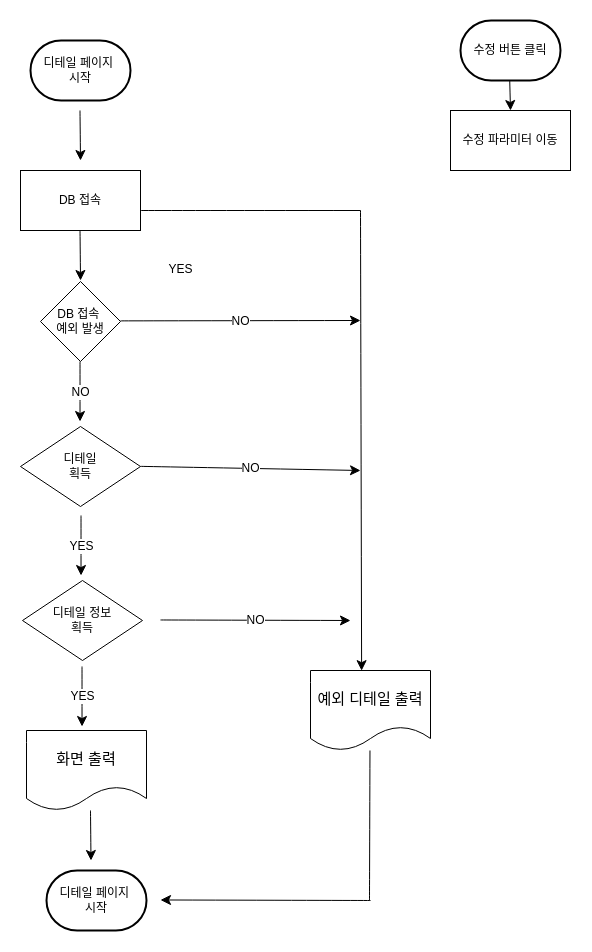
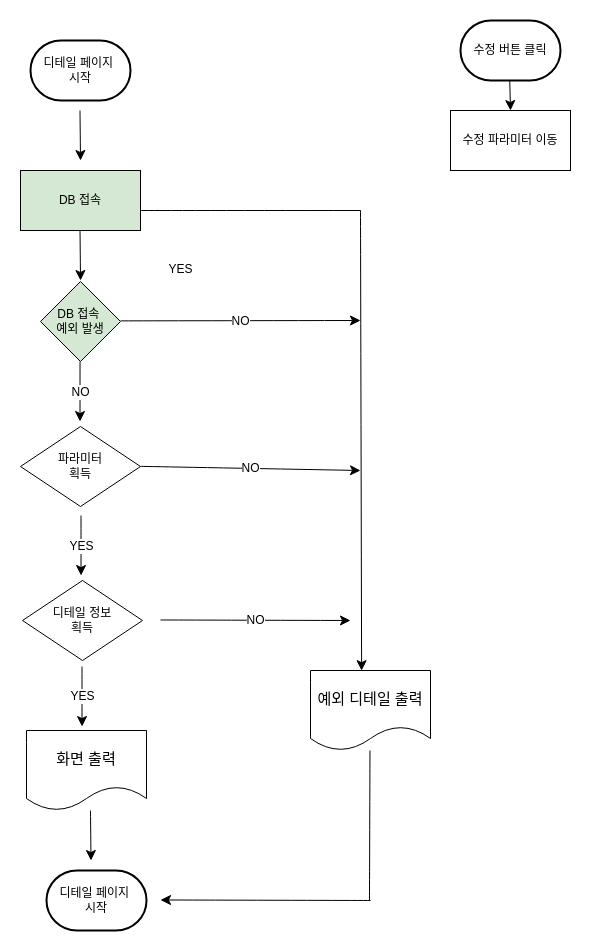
(81, 201) -> (81, 201)
(81, 322) -> (81, 322)
(81, 467) -> (81, 467)
